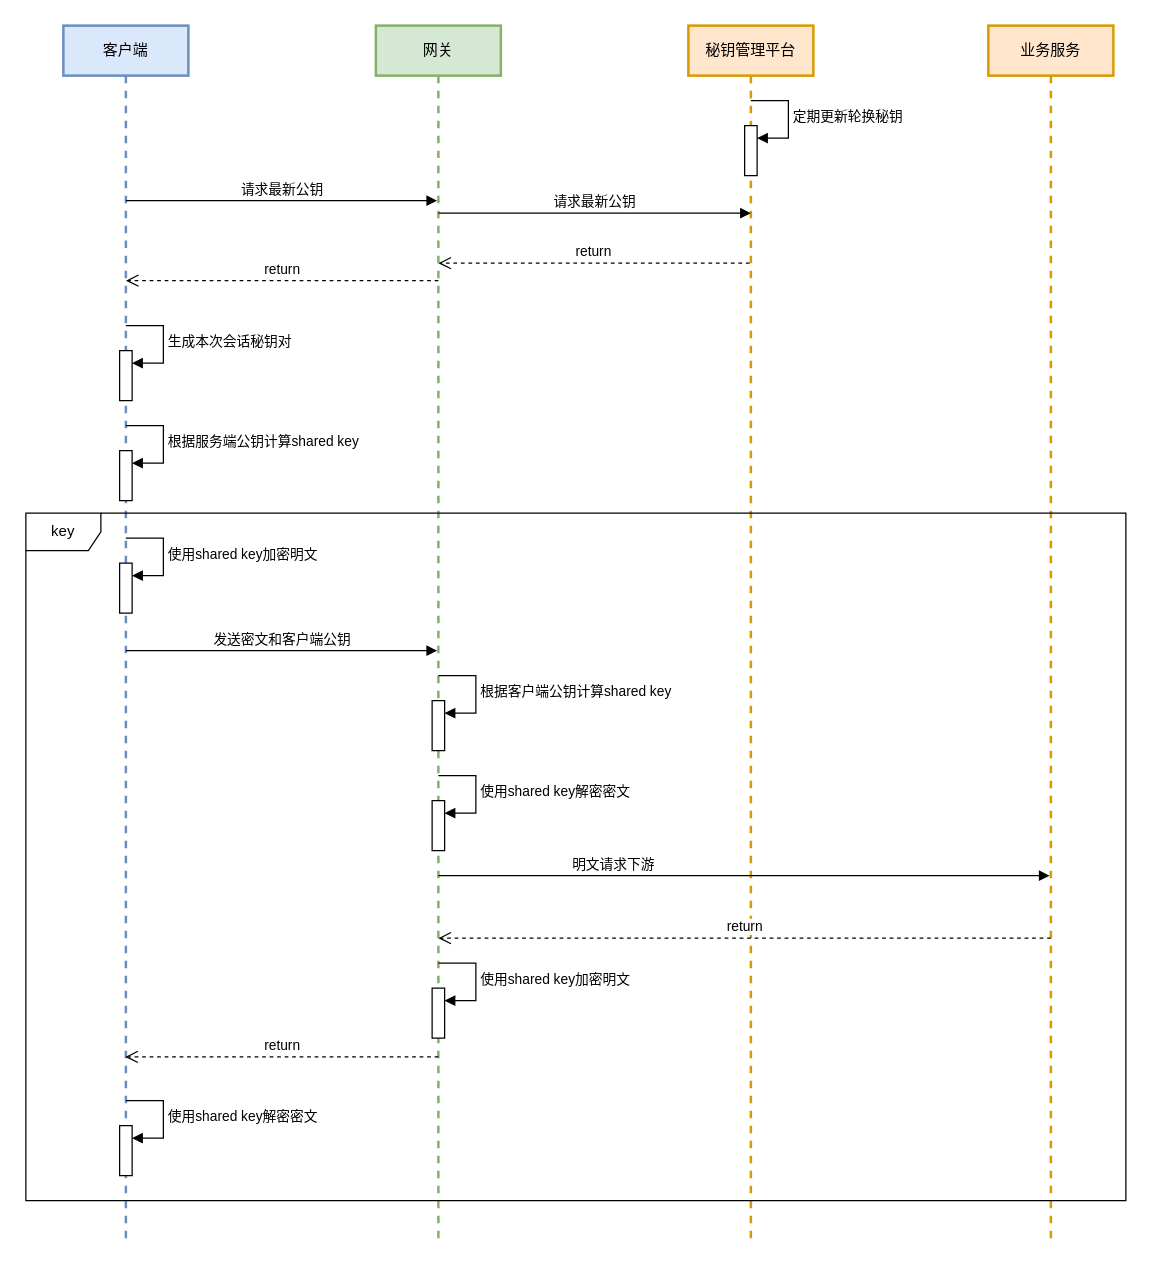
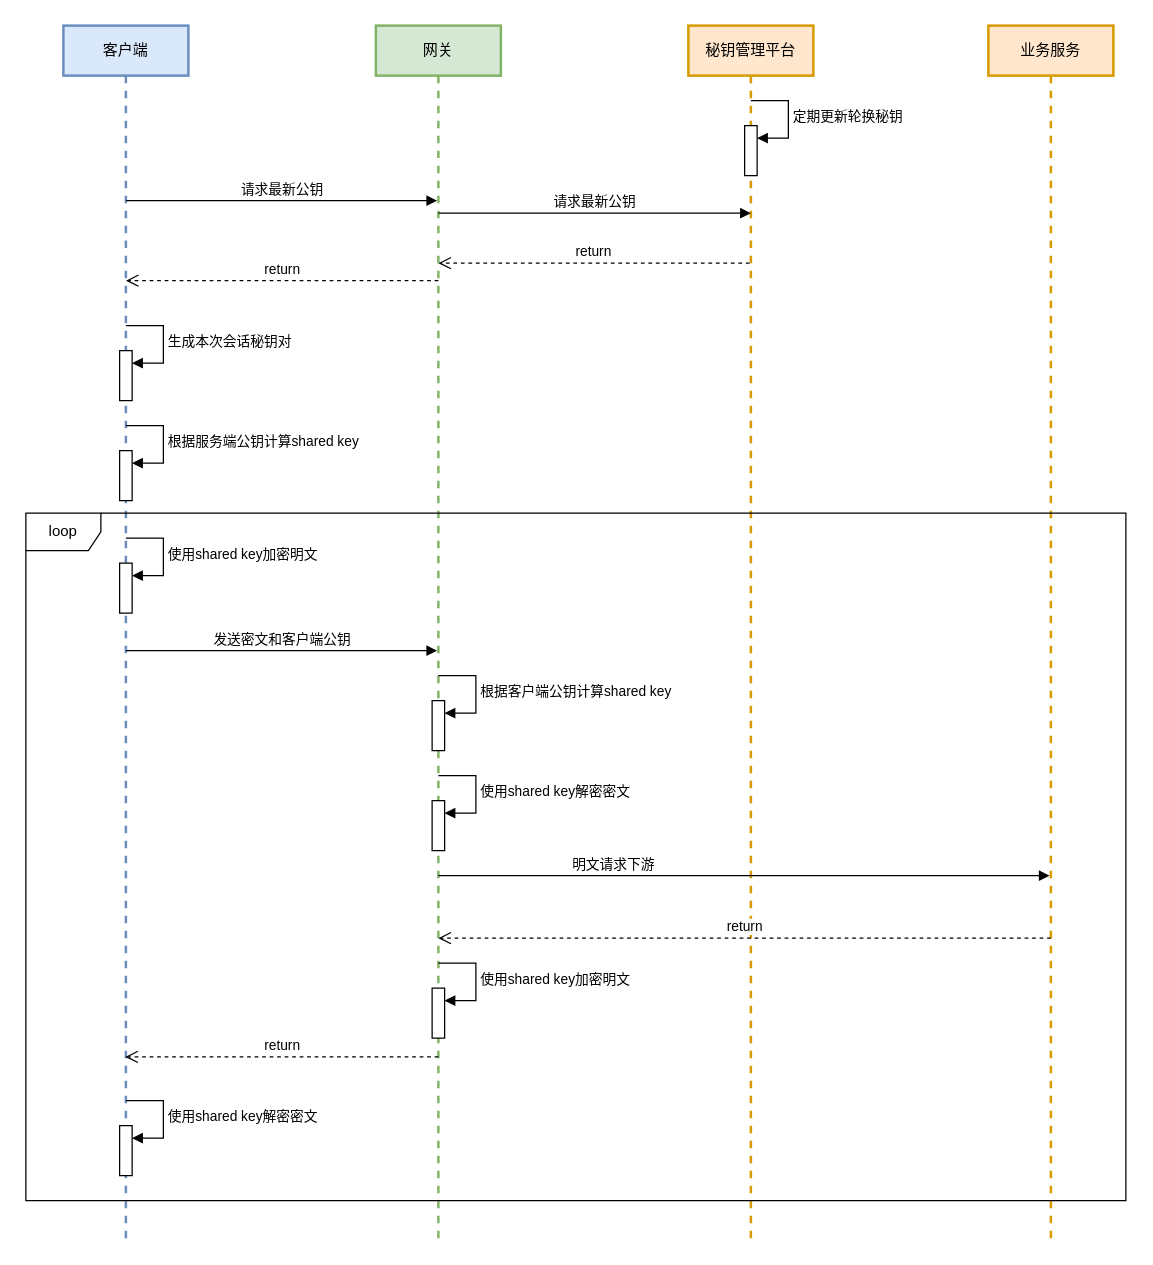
(63, 532) -> (63, 532)
